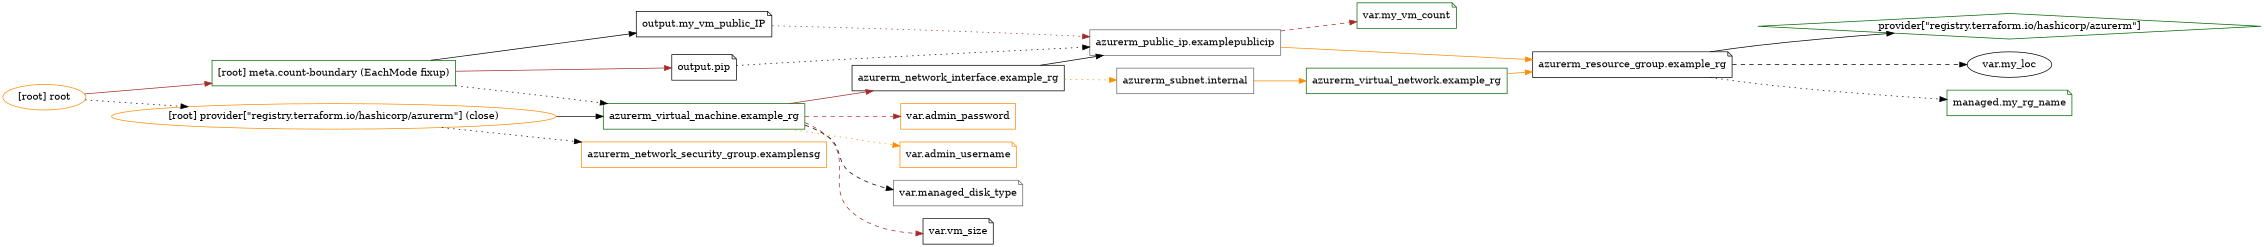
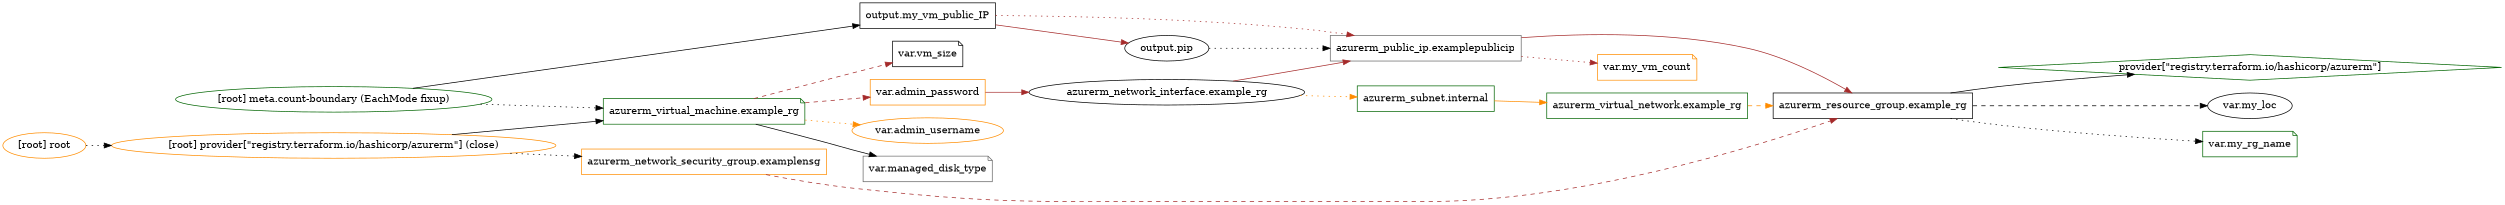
(1407, 16) -> (1647, 67)
(704, 24) -> (928, 16)
(1315, 27) -> (1556, 60)
(1403, 53) -> (1688, 39)
(1068, 61) -> (1288, 72)
(1632, 65) -> (1873, 106)
(704, 67) -> (1167, 48)
(560, 70) -> (1058, 33)
(334, 73) -> (334, 99)
(1516, 73) -> (1757, 106)
(958, 78) -> (1167, 92)
(1185, 81) -> (1426, 99)
(145, 89) -> none
(828, 98) -> (1004, 92)
(2009, 103) -> (2250, 144)
(704, 116) -> (704, 111)
(958, 155) -> (928, 131)
(844, 166) -> (813, 139)
none -> (1302, 202)
